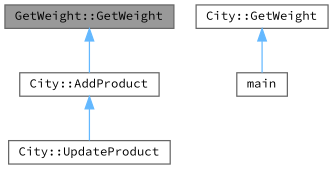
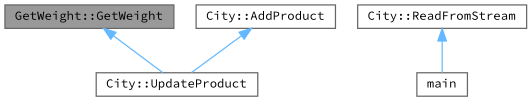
(262, 17) -> (442, 17)
(89, 57) -> (138, 54)
